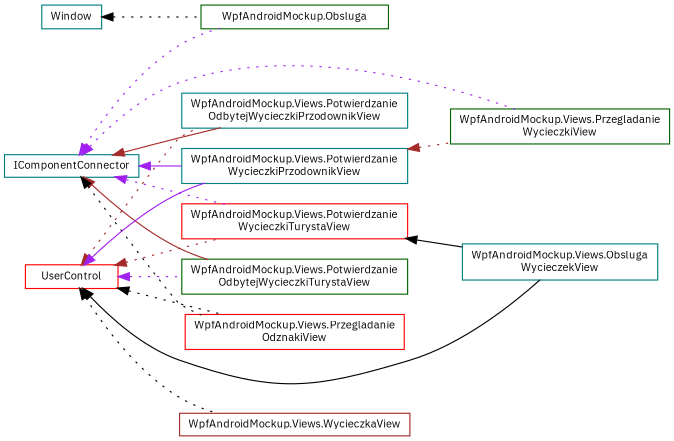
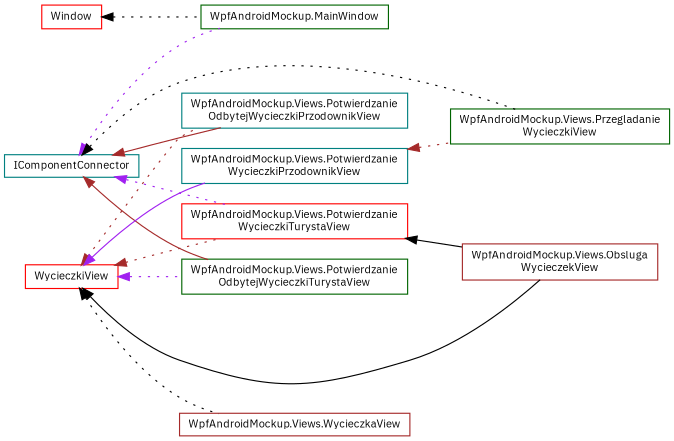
(72, 17) -> (72, 17)
(295, 17) -> (295, 17)
(294, 66) -> (294, 66)
(166, 166) -> none
(560, 262) -> (560, 262)
(72, 277) -> (72, 277)
(295, 332) -> none
